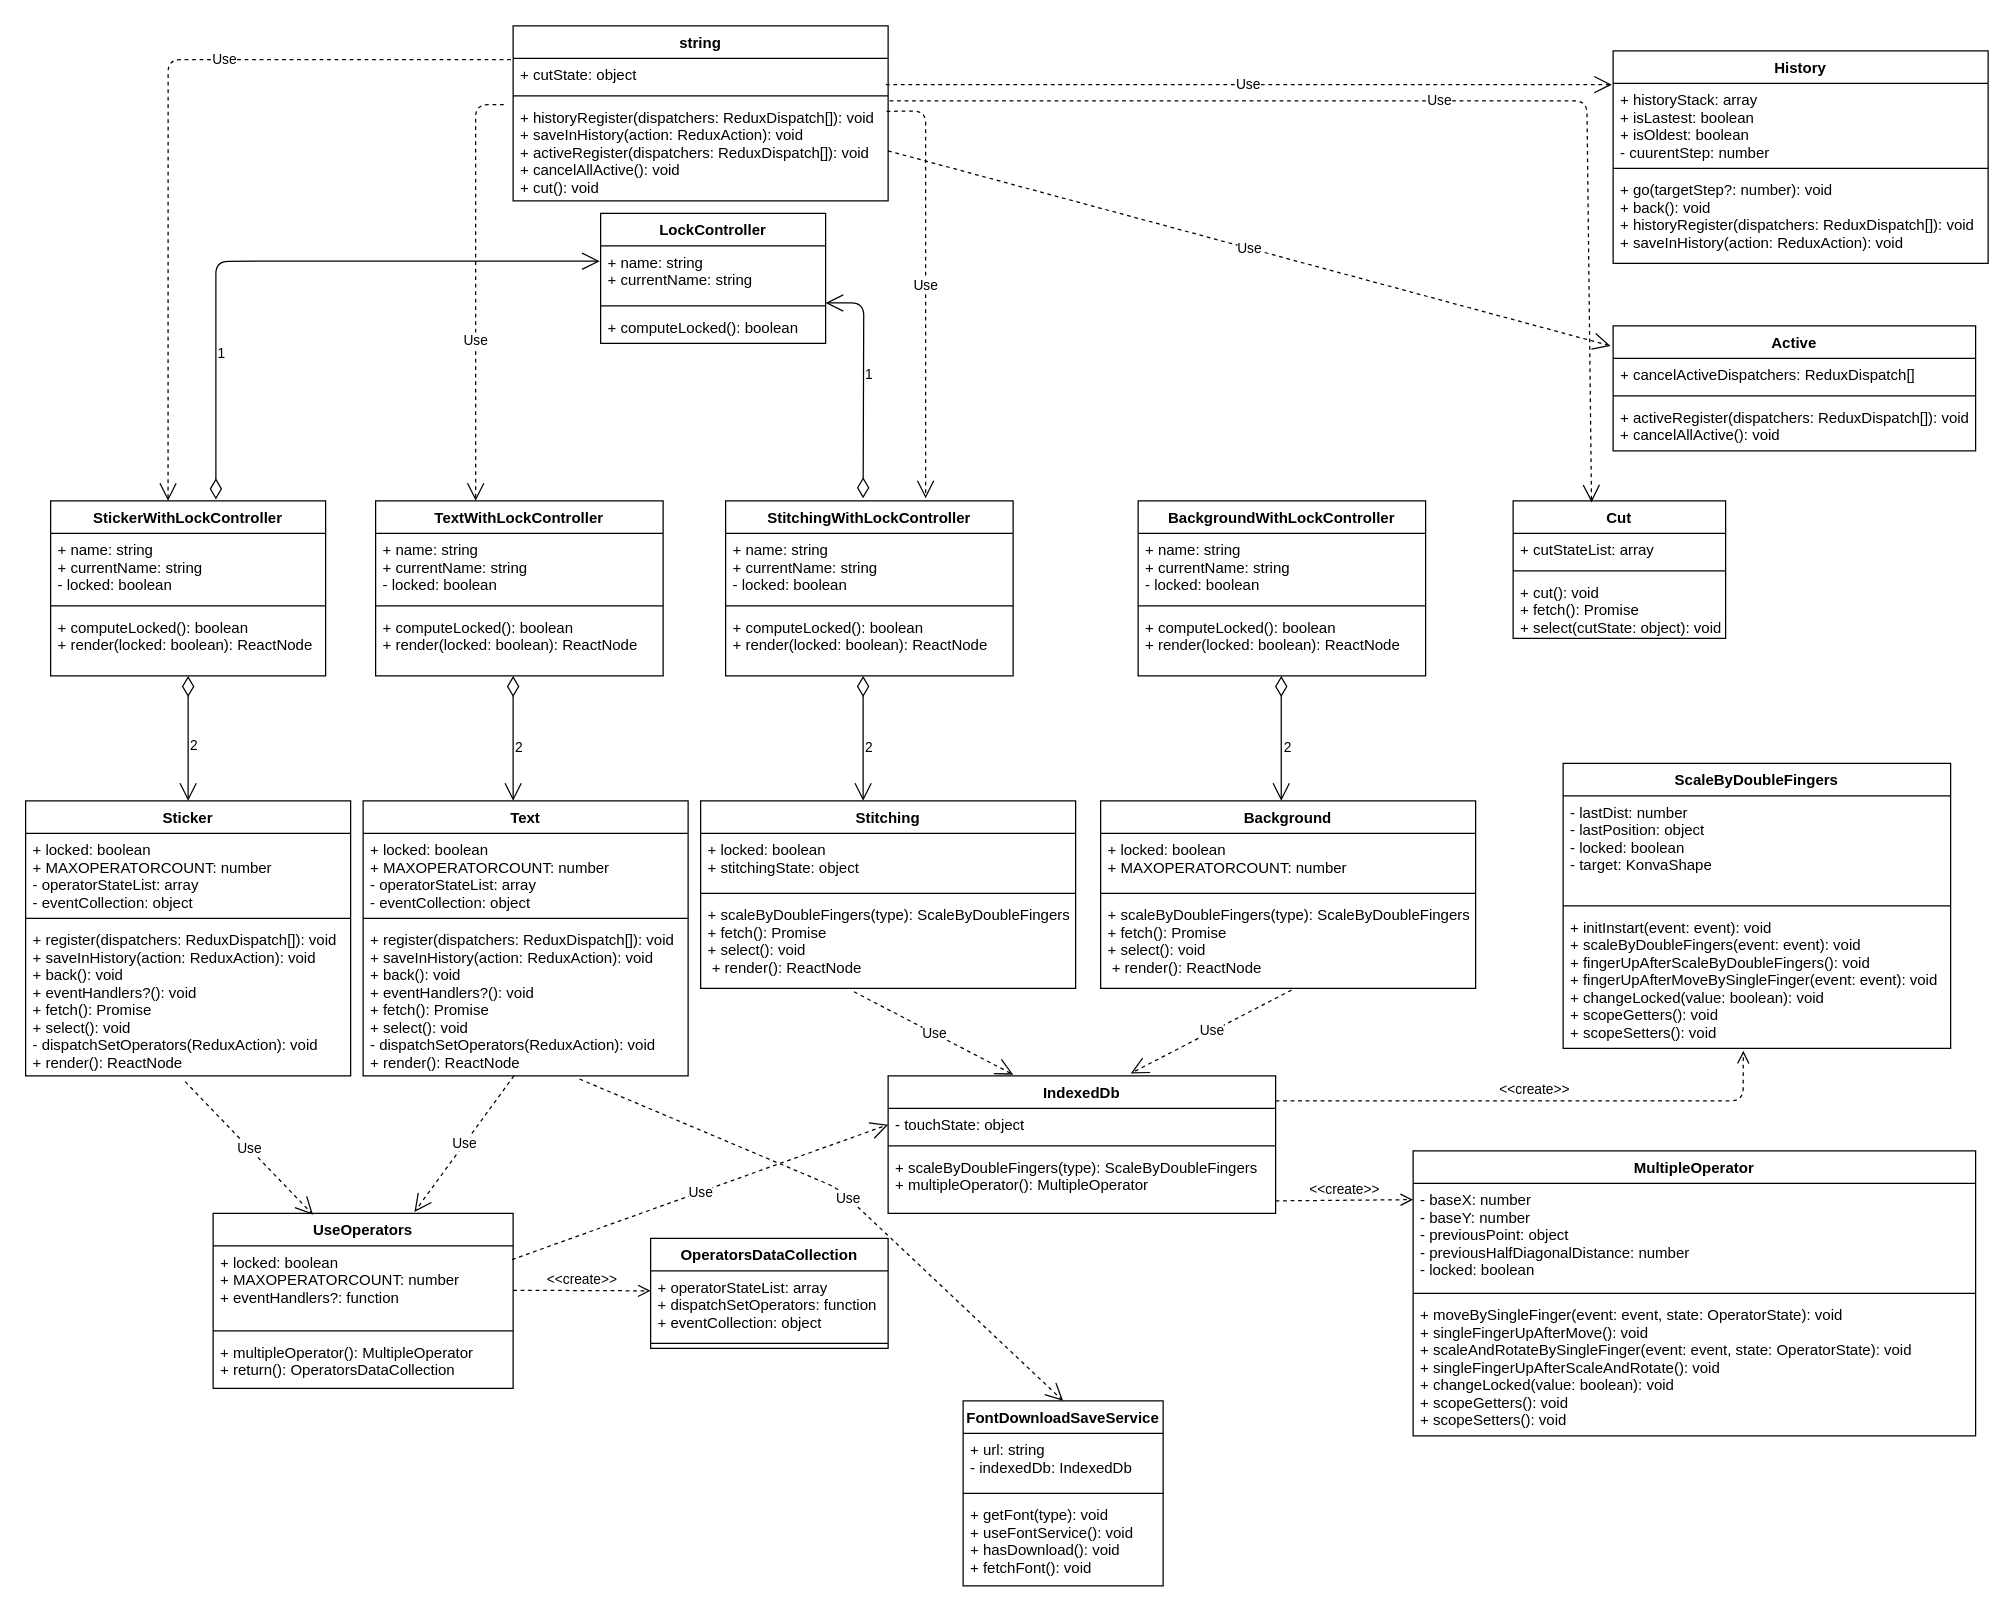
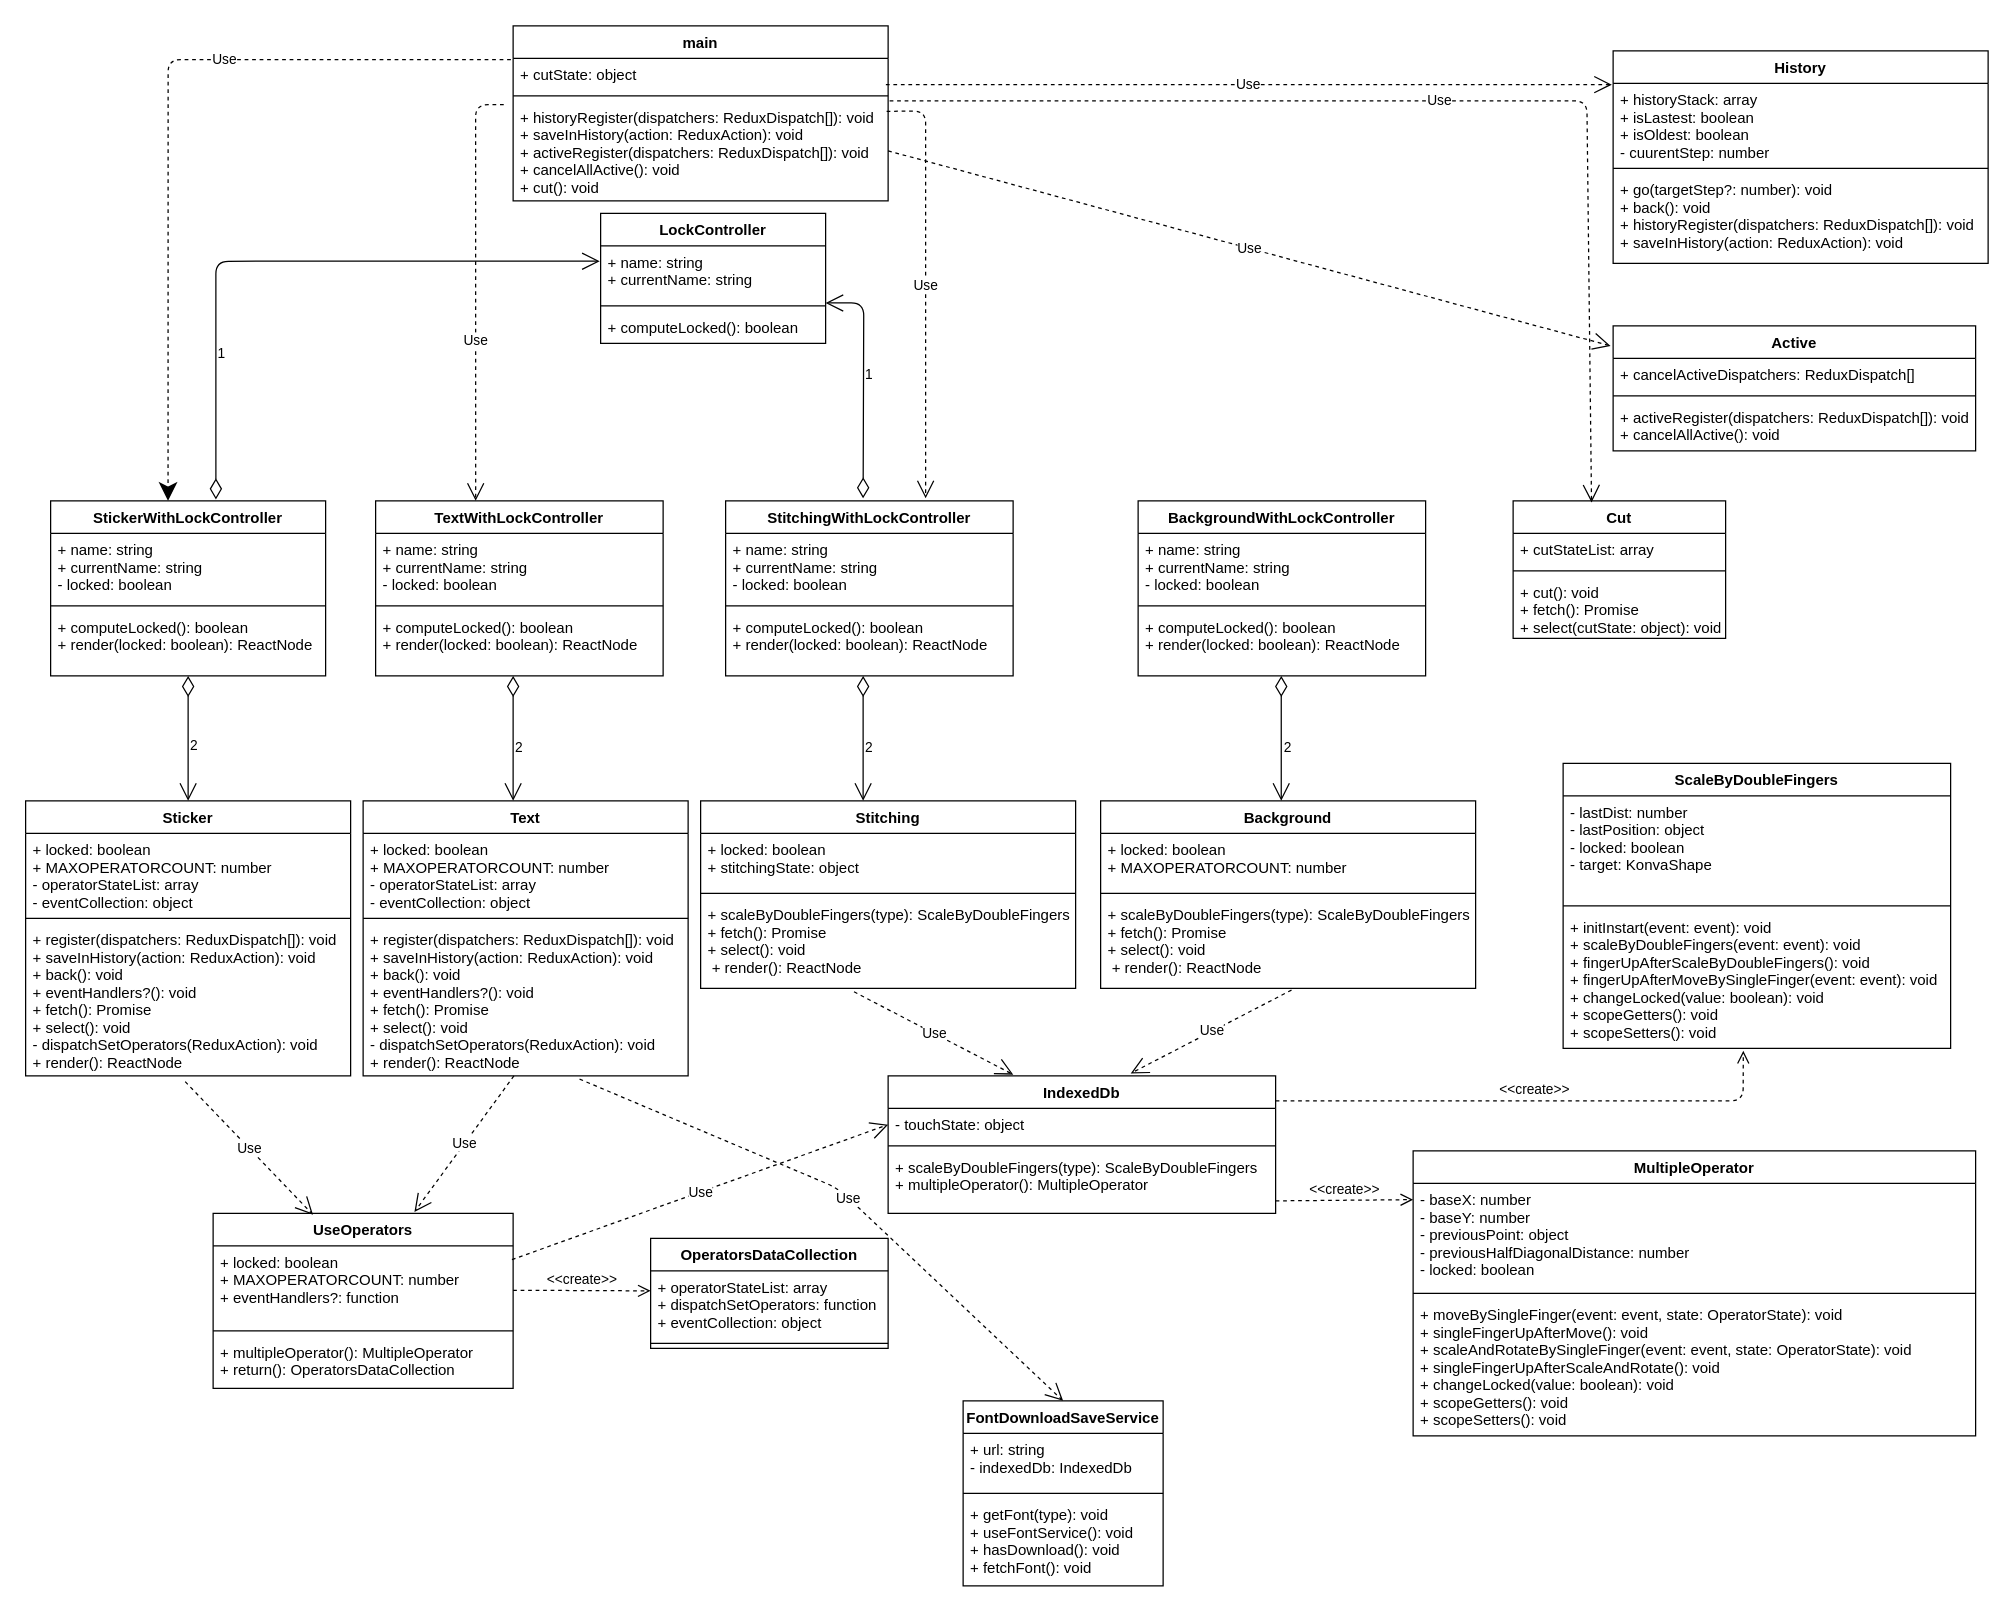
(700, 43) -> (700, 43)
(168, 489) -> (168, 485)
